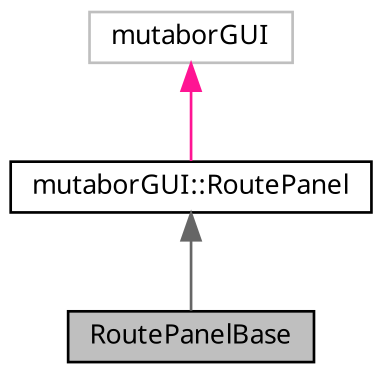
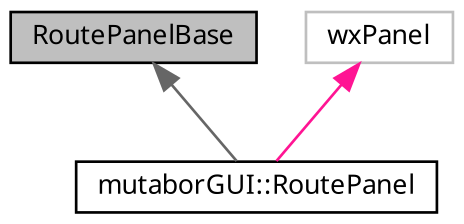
(191, 37) -> (379, 37)
(191, 276) -> (204, 123)
